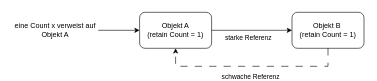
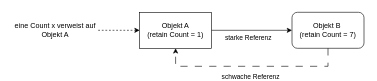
(116, 30) -> (116, 30)
(176, 30) -> (176, 30)
(328, 30) -> (328, 30)
